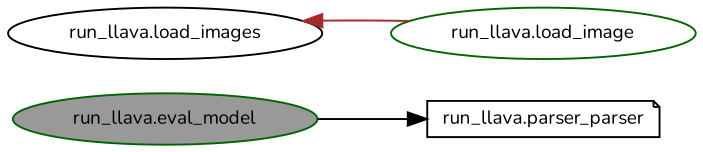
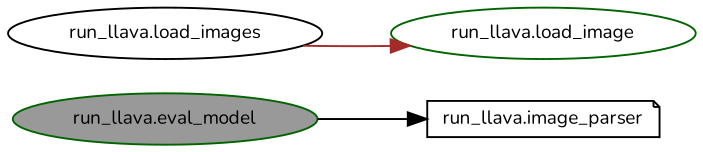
(366, 21) -> (347, 46)
(543, 119) -> (543, 119)
